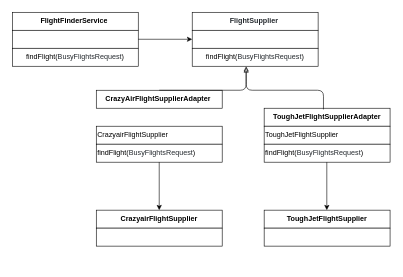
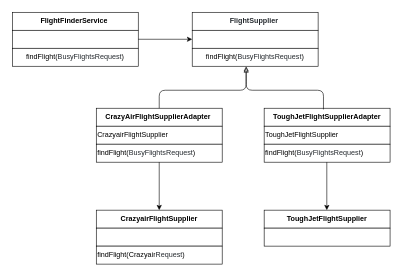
(159, 99) -> (159, 117)
none -> (159, 255)
